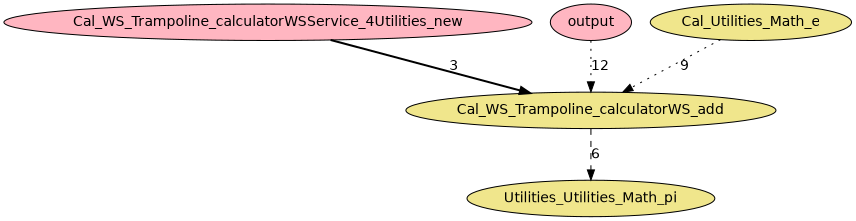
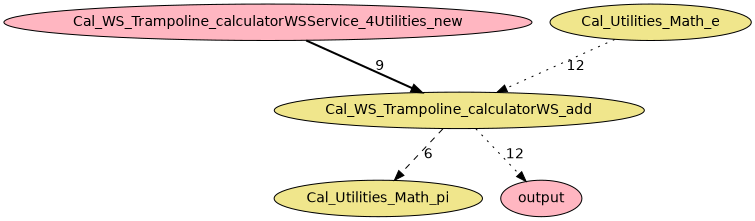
(591, 61) -> (497, 151)
(454, 66) -> (380, 66)
(685, 66) -> (576, 66)
(591, 198) -> (378, 198)
